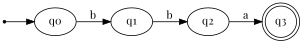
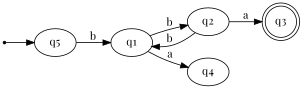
(55, 22) -> (55, 43)
none -> (179, 43)
none -> (208, 72)
